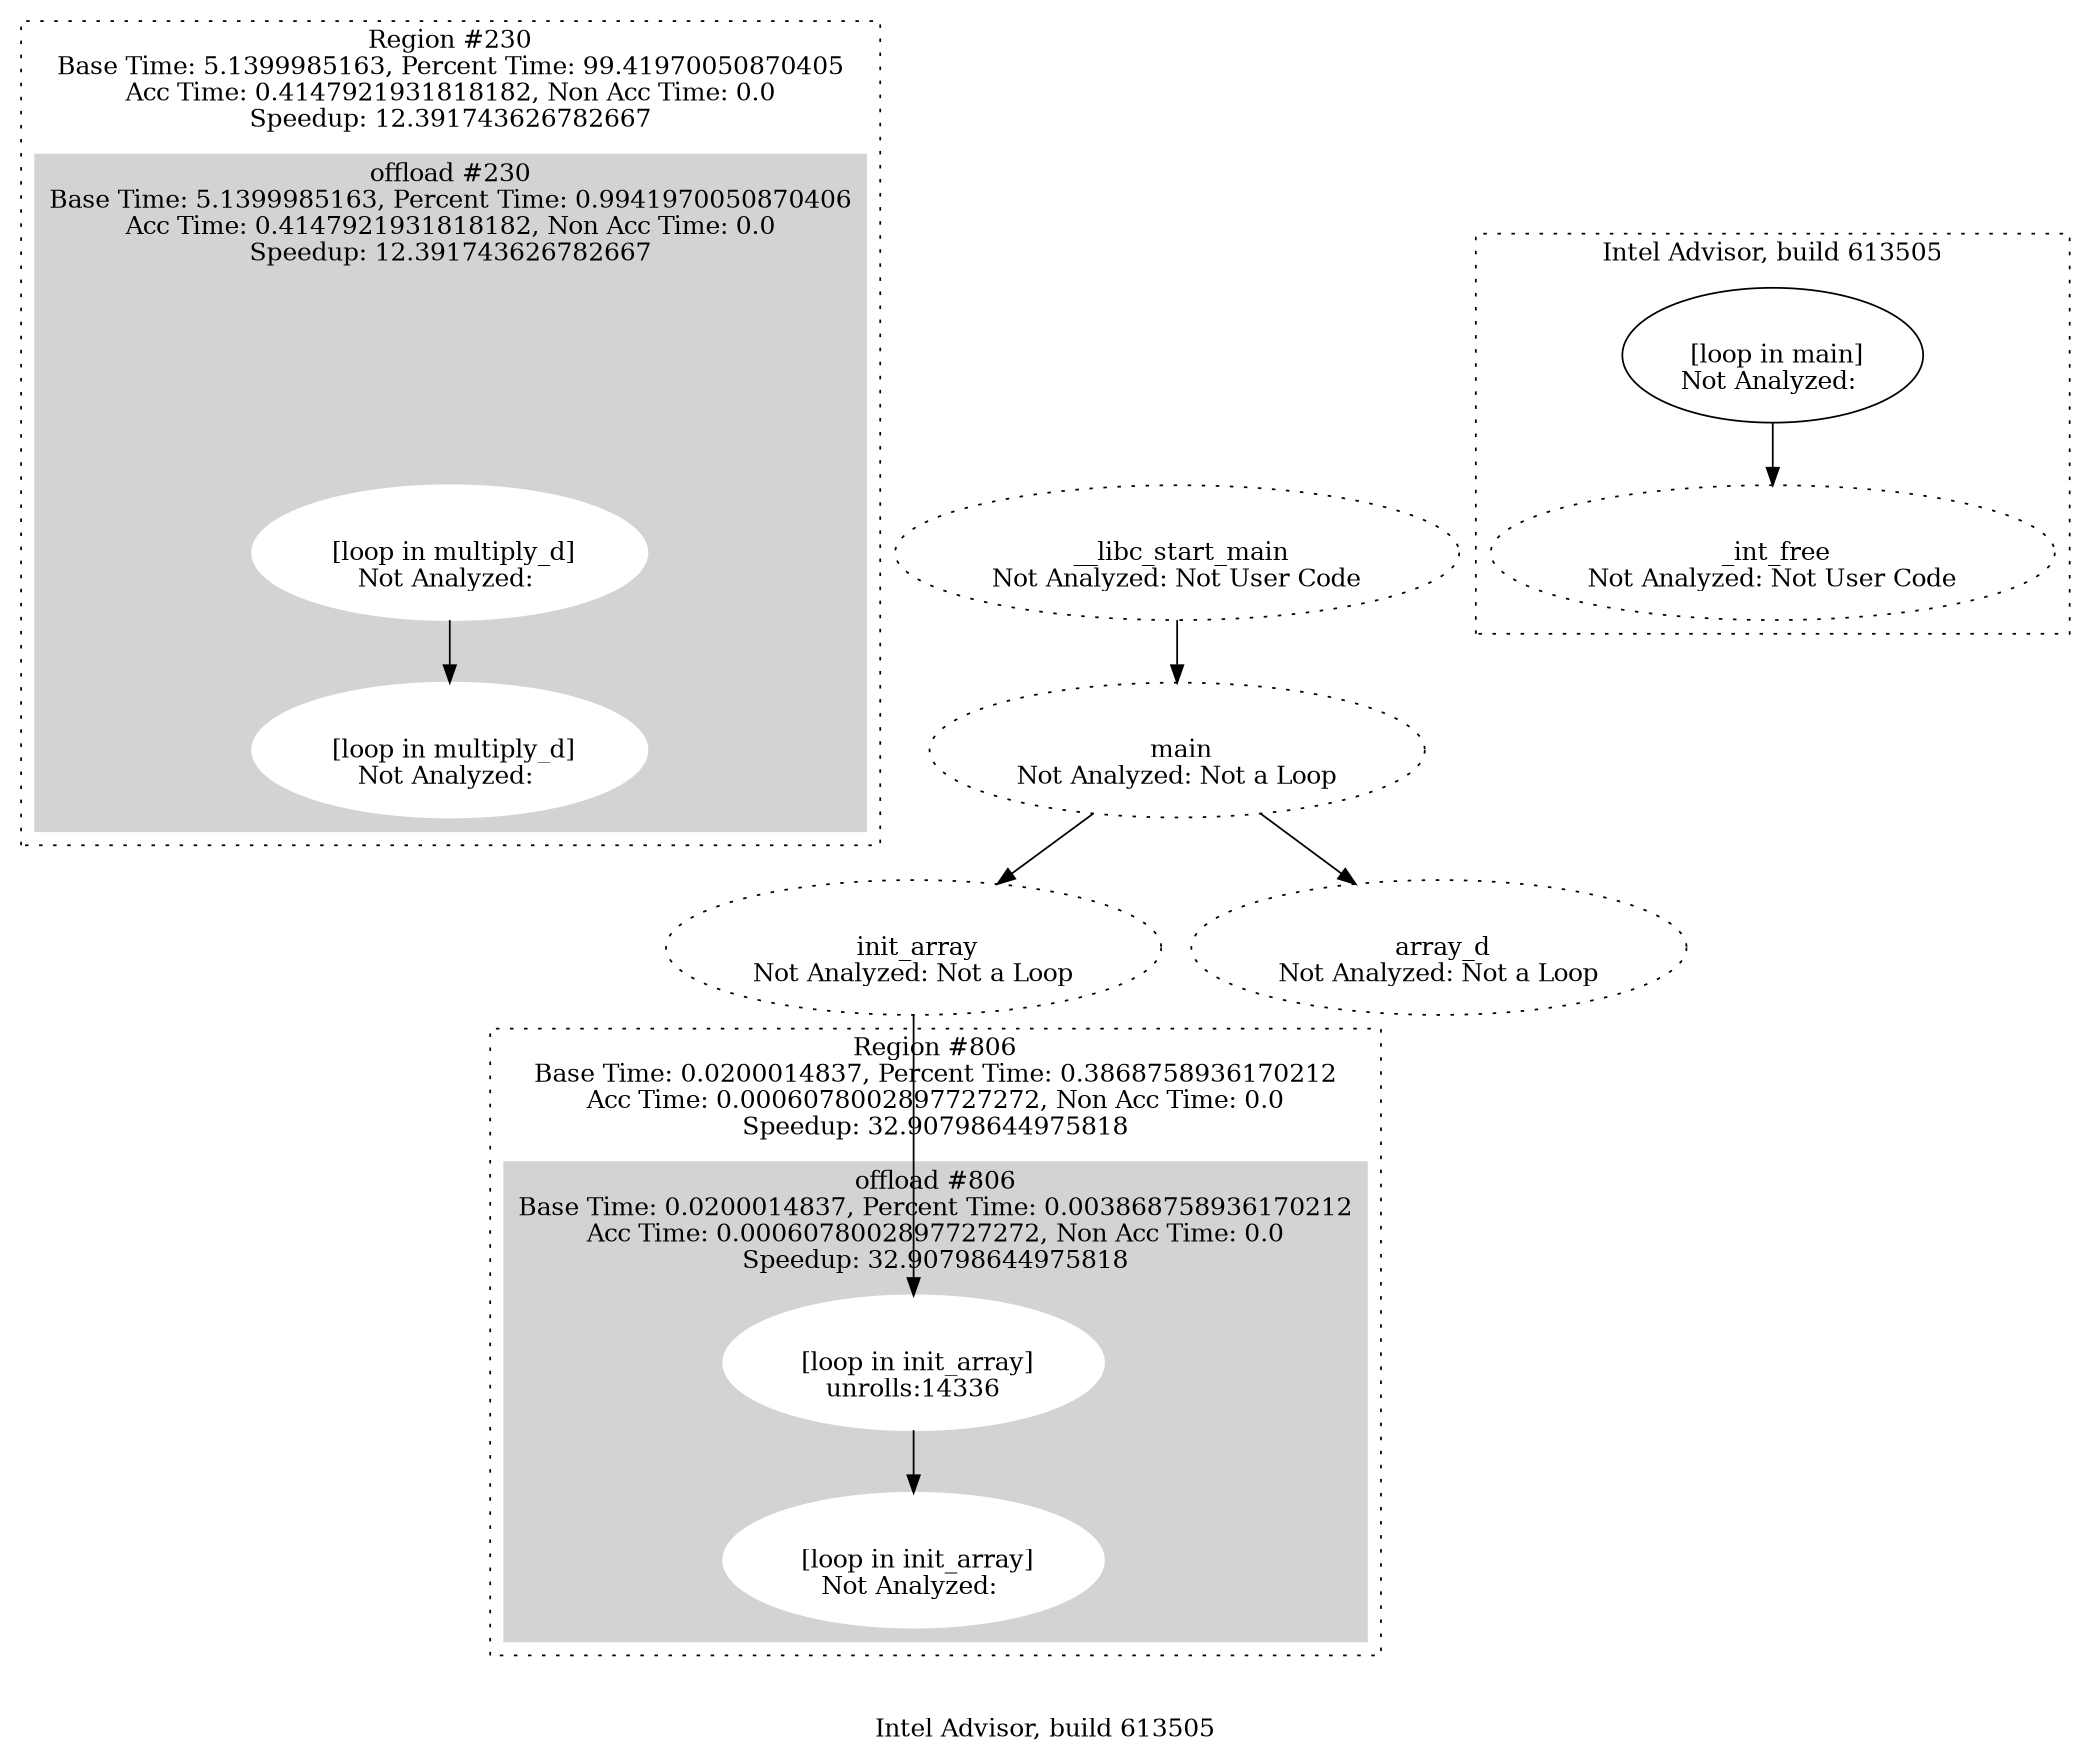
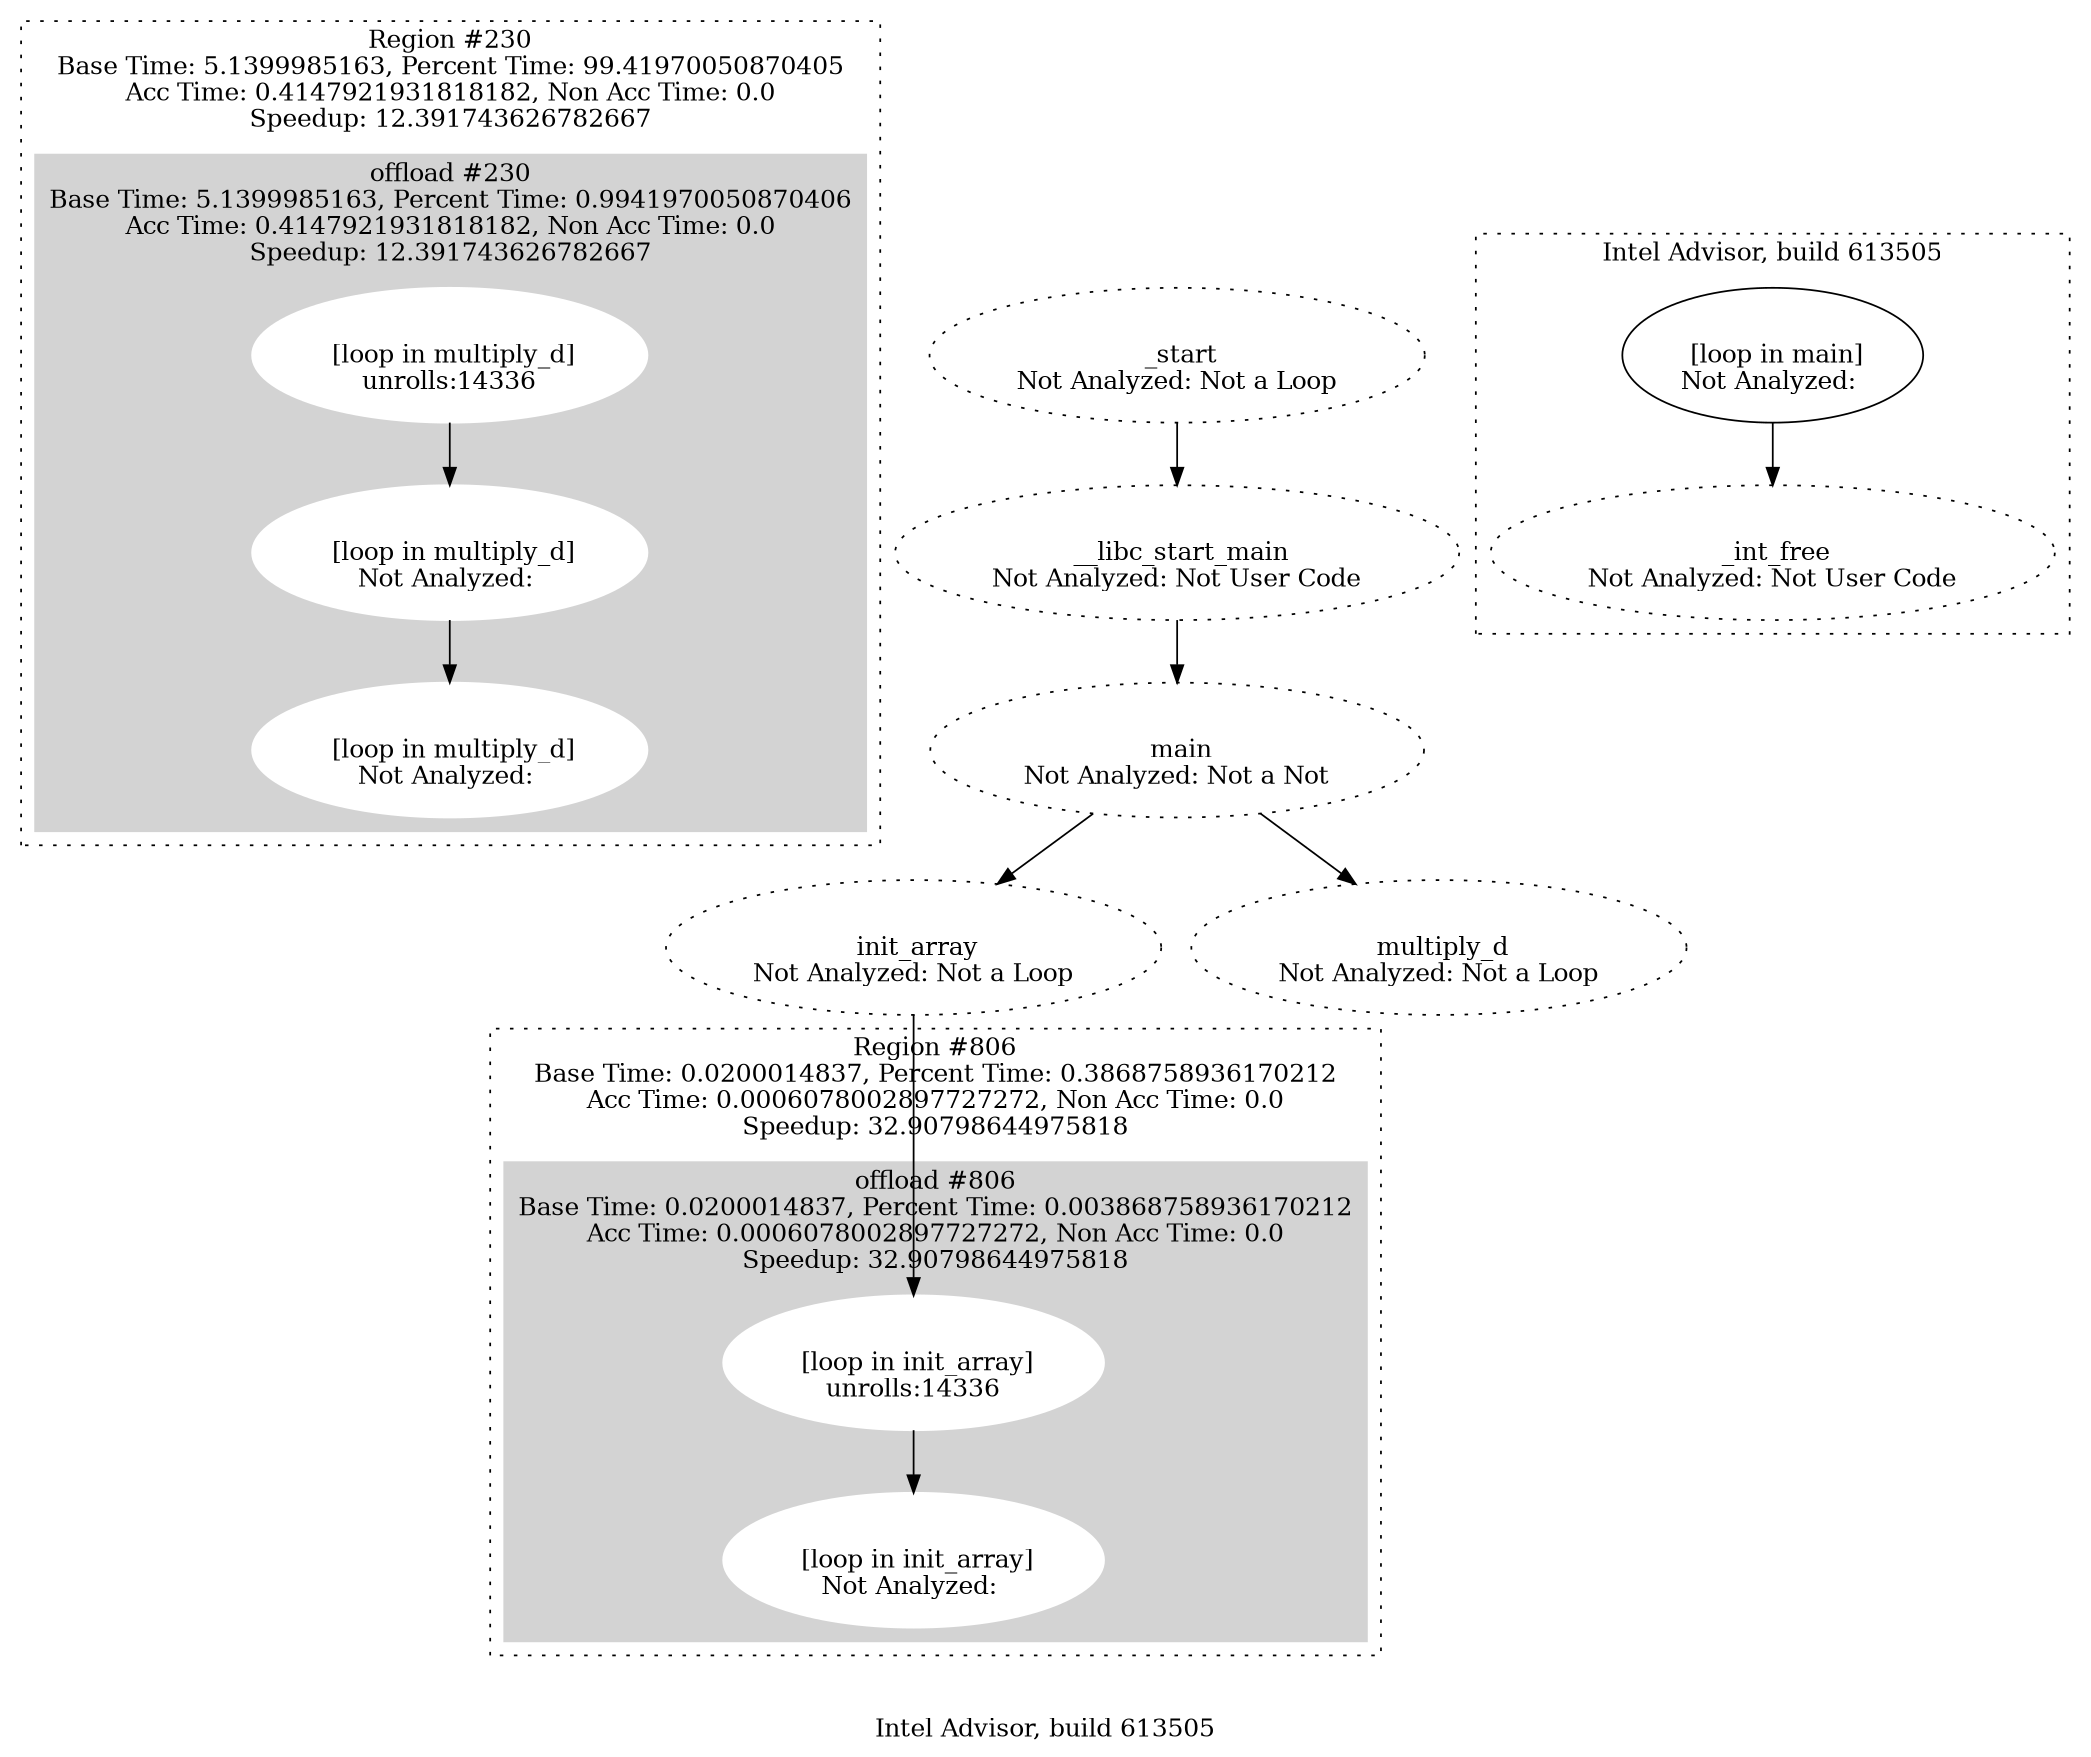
none -> (450, 355)
none -> (1177, 355)
(1177, 750) -> (1177, 750)
(1439, 948) -> (1439, 948)
